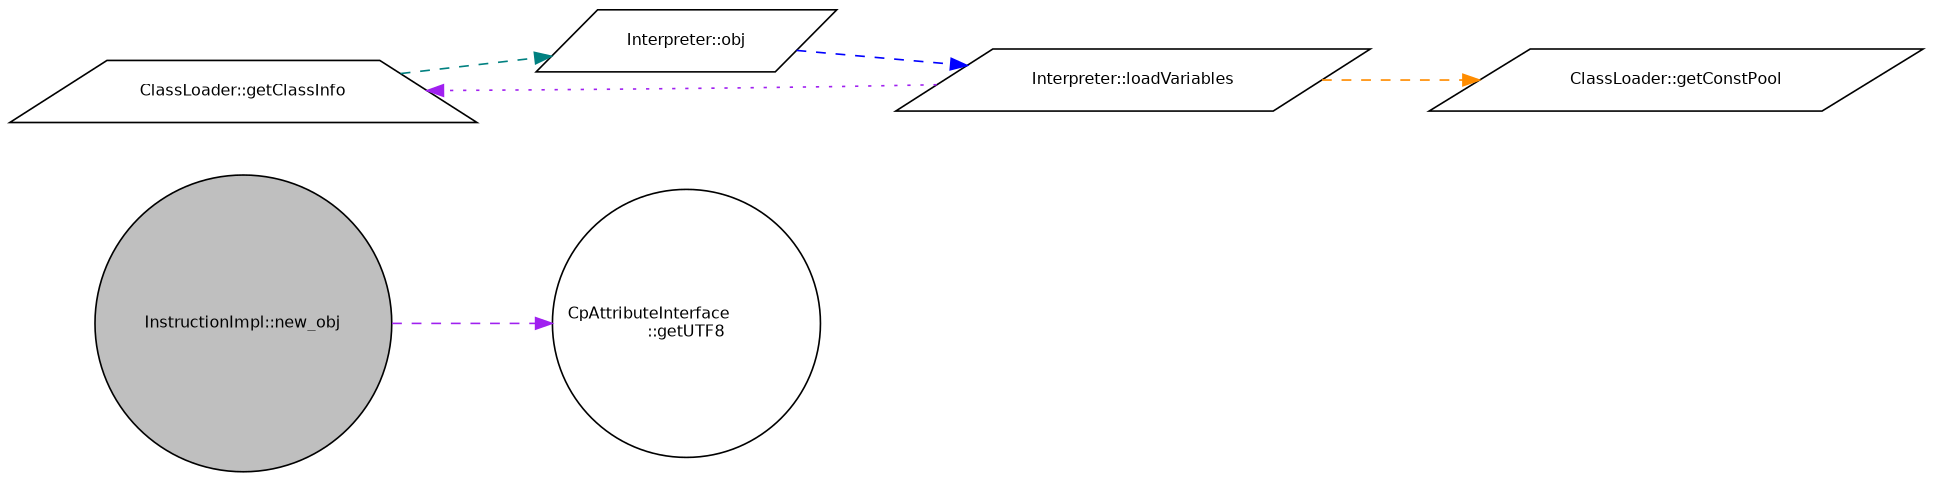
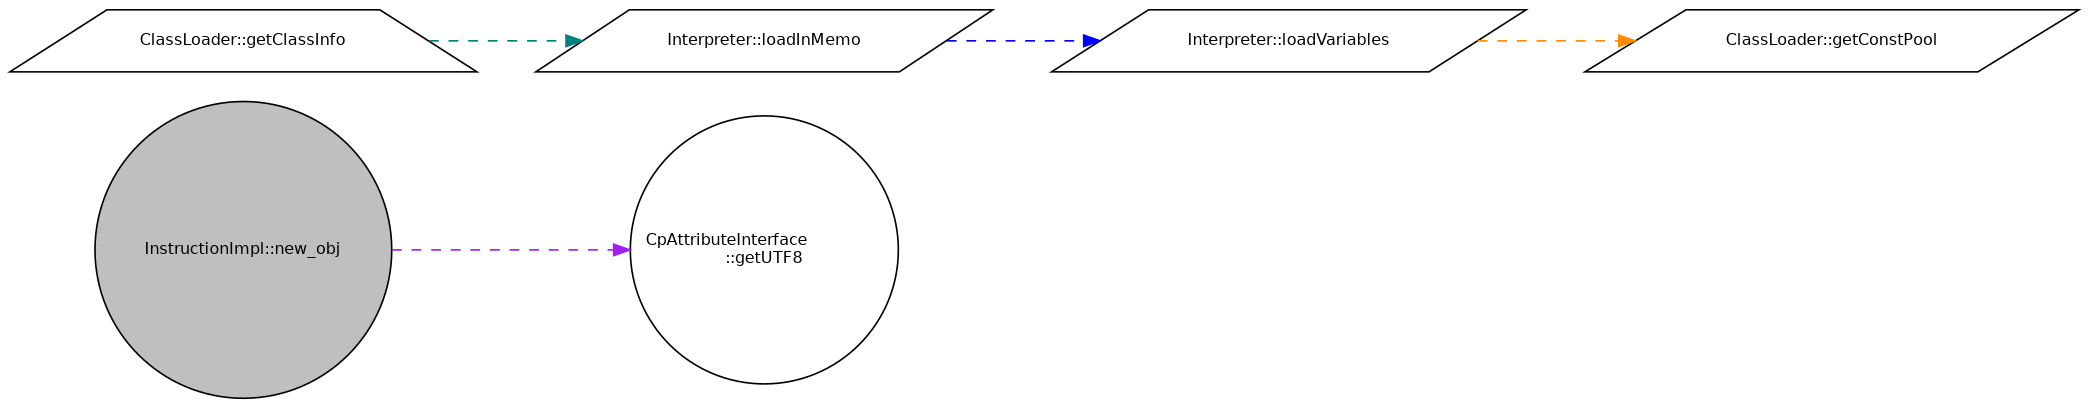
(686, 41) -> (764, 41)
(690, 88) -> none
